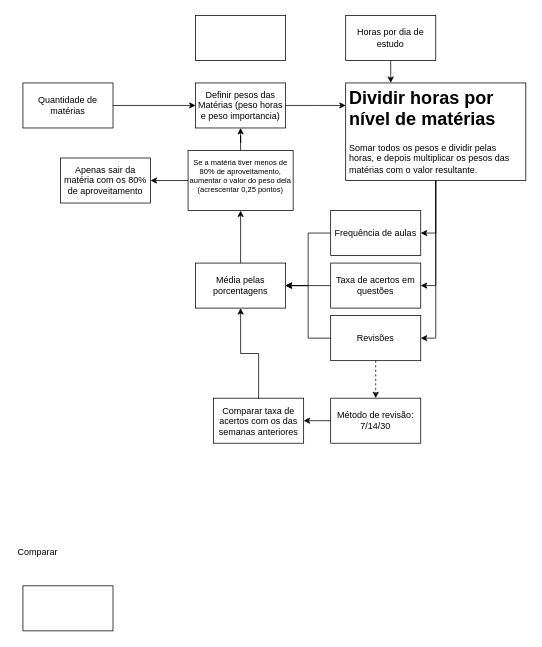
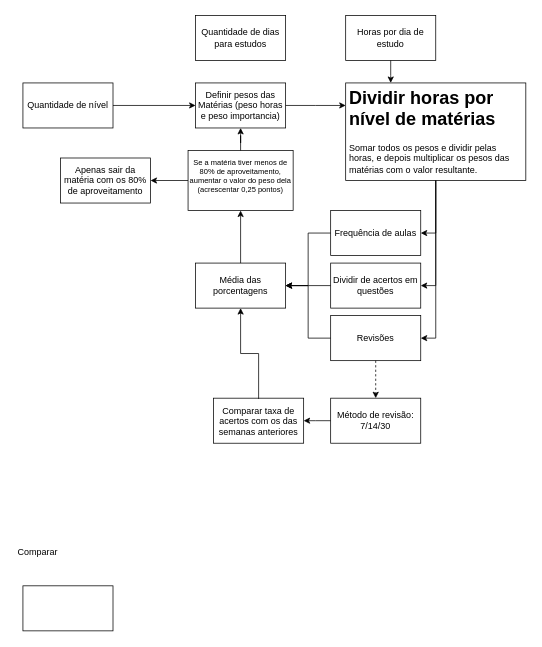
none -> (240, 38)
(68, 105) -> (68, 105)
(240, 285) -> (240, 285)
(375, 285) -> (375, 285)
